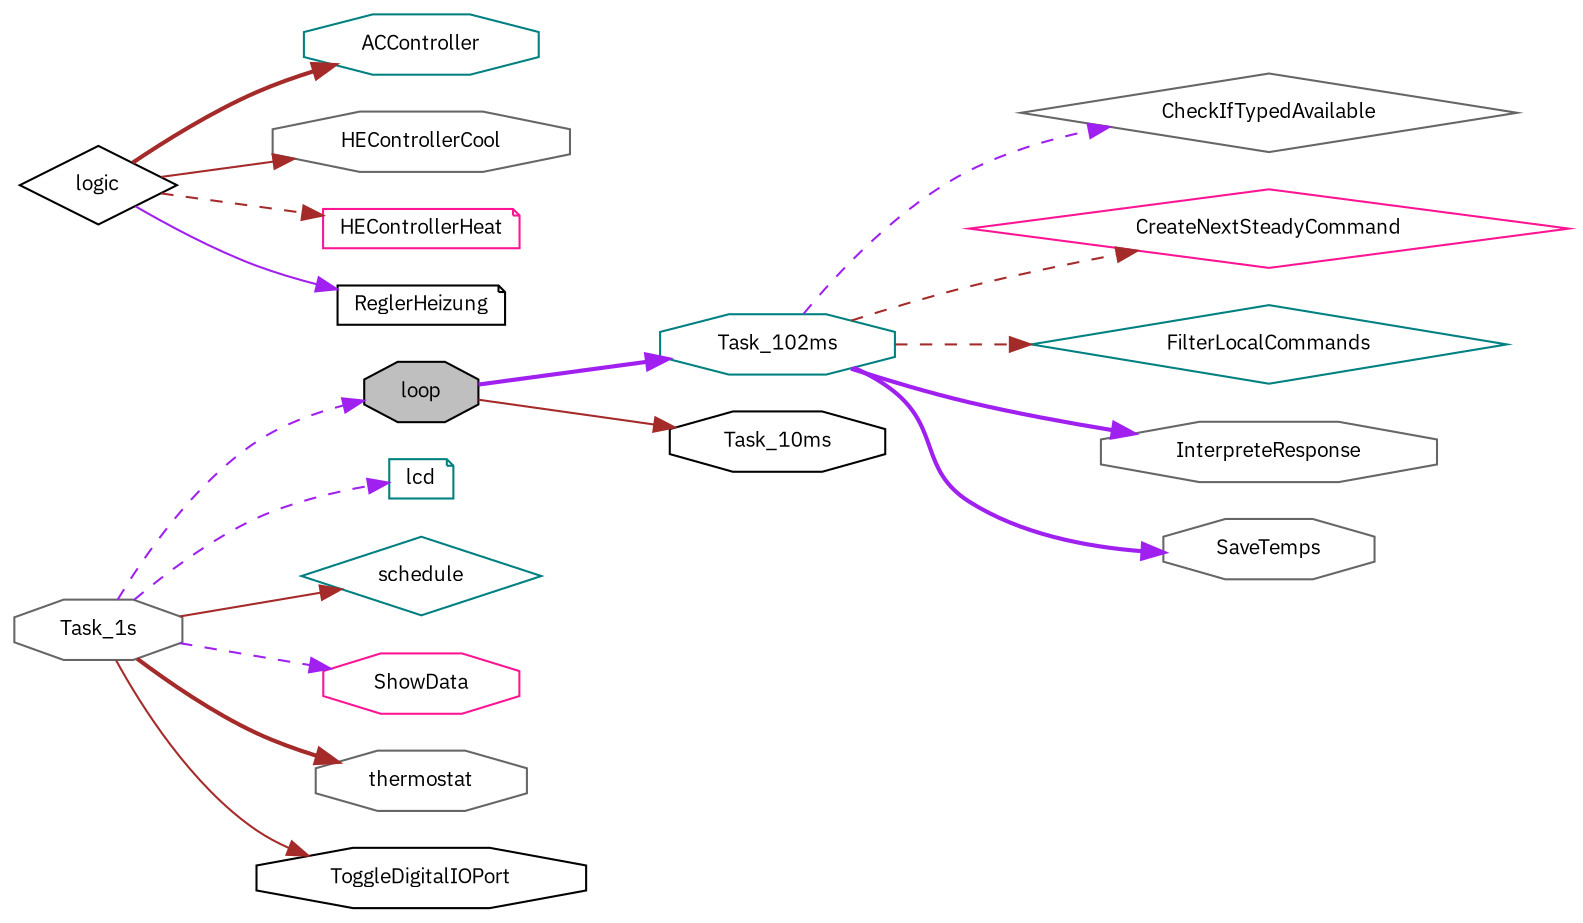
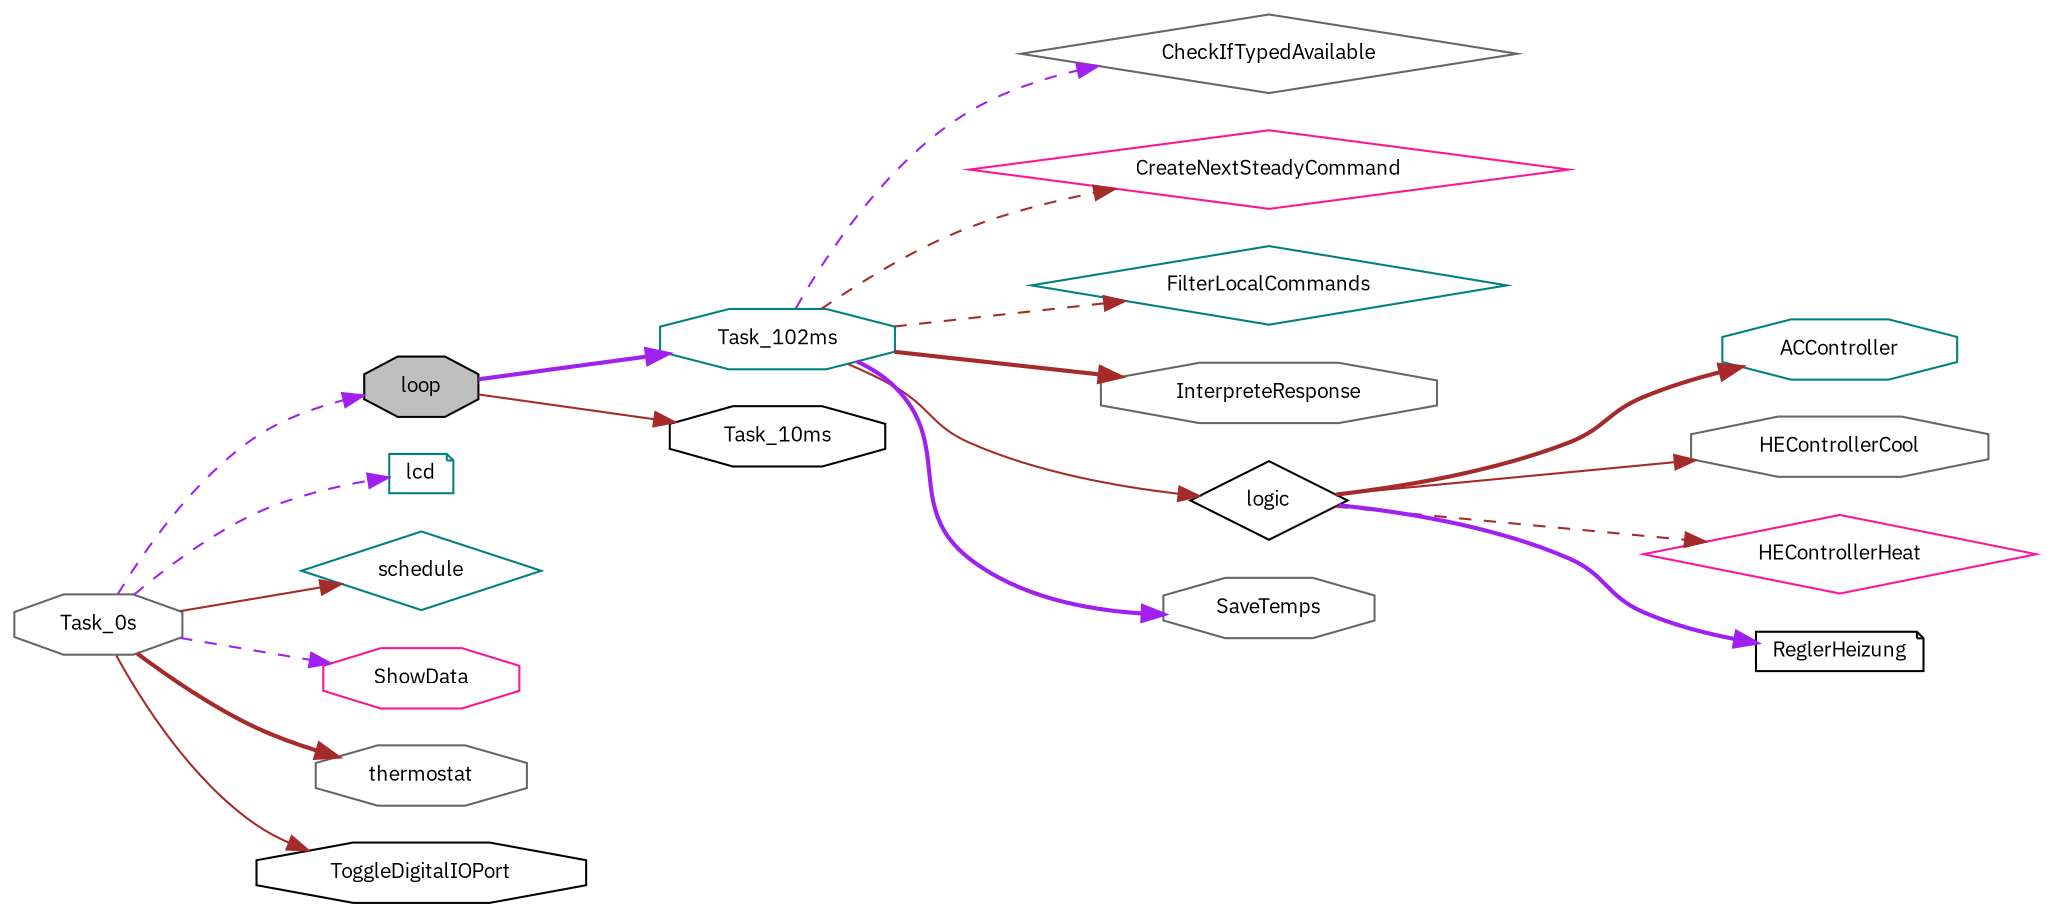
(421, 229) -> (1840, 554)
(223, 252) -> (1546, 549)
(980, 405) -> (997, 363)
none -> (1002, 455)
(98, 630) -> (98, 625)
